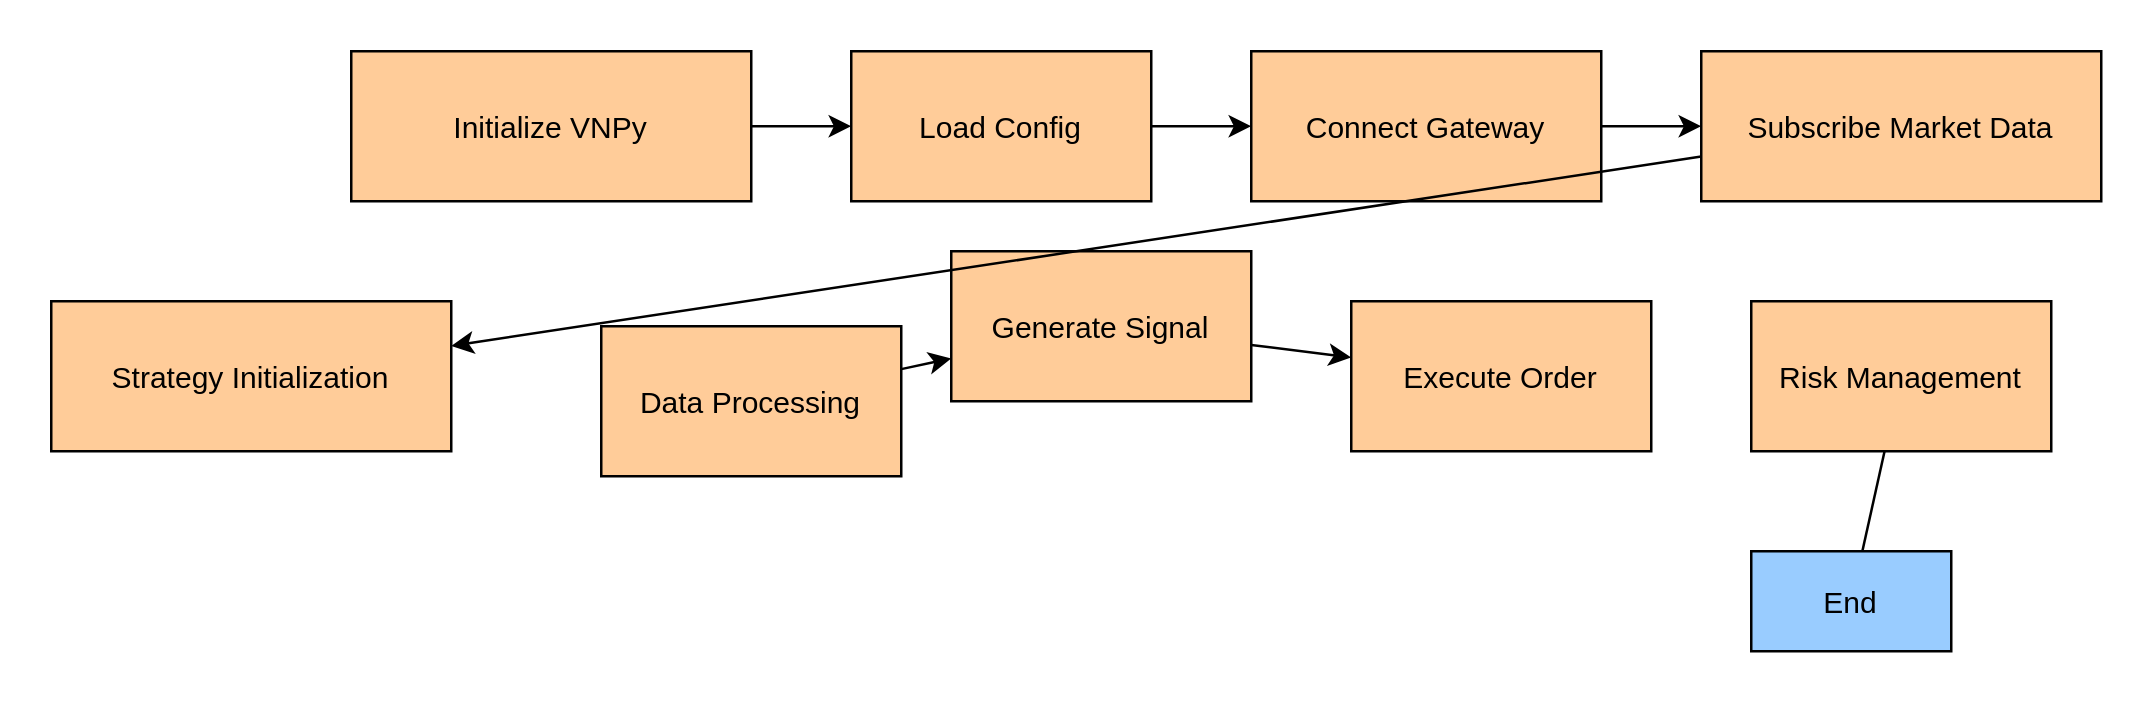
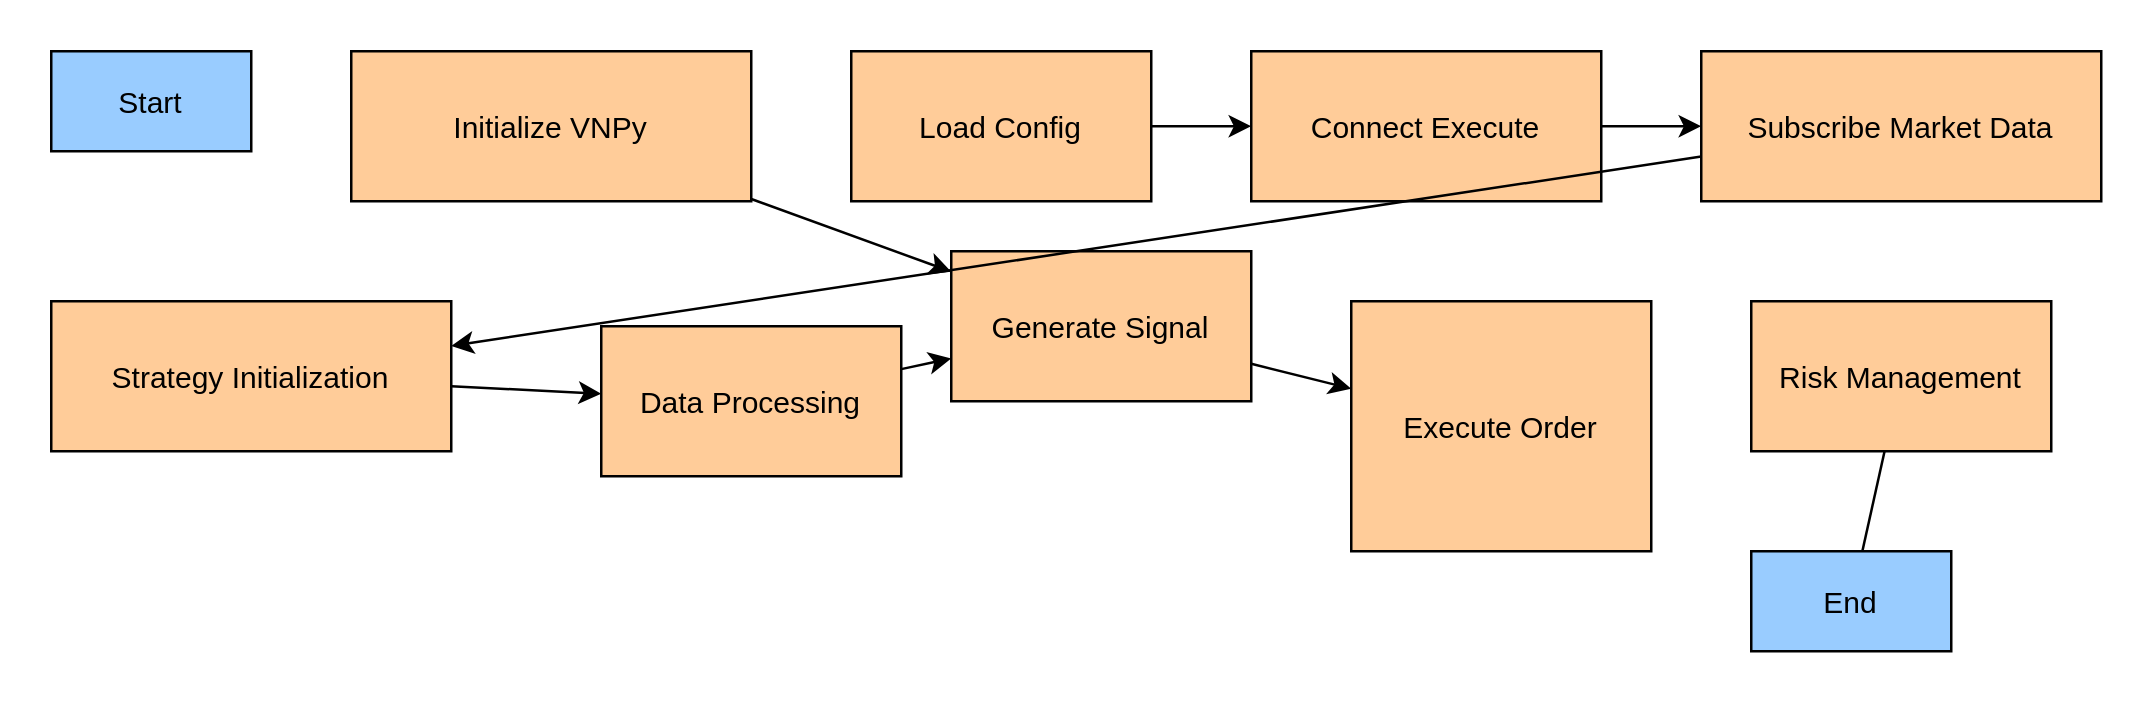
none -> (151, 101)
(793, 126) -> (844, 233)
(1425, 128) -> (1425, 128)
(1501, 376) -> (1501, 426)
none -> (518, 390)
